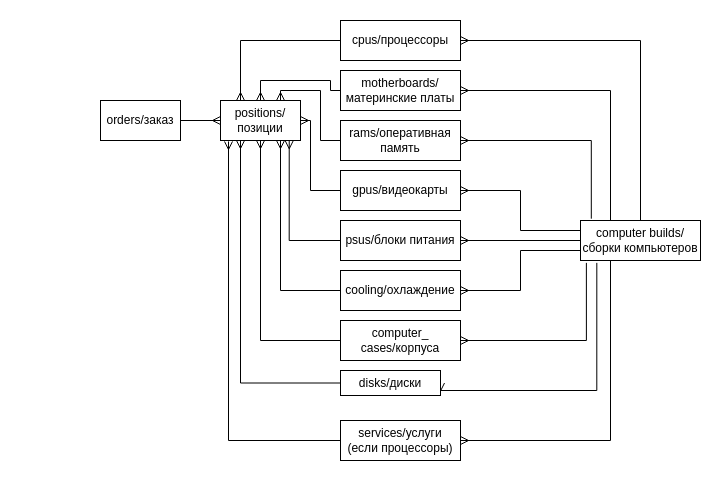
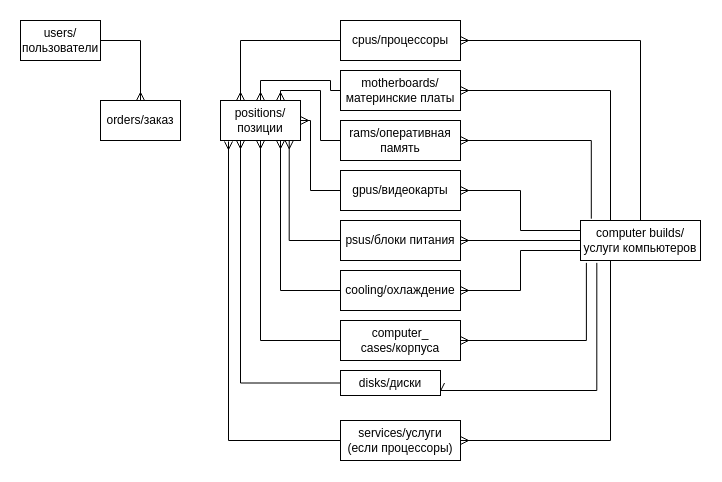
none -> (61, 41)
none -> (141, 51)
(201, 121) -> none
(641, 241) -> (641, 241)
